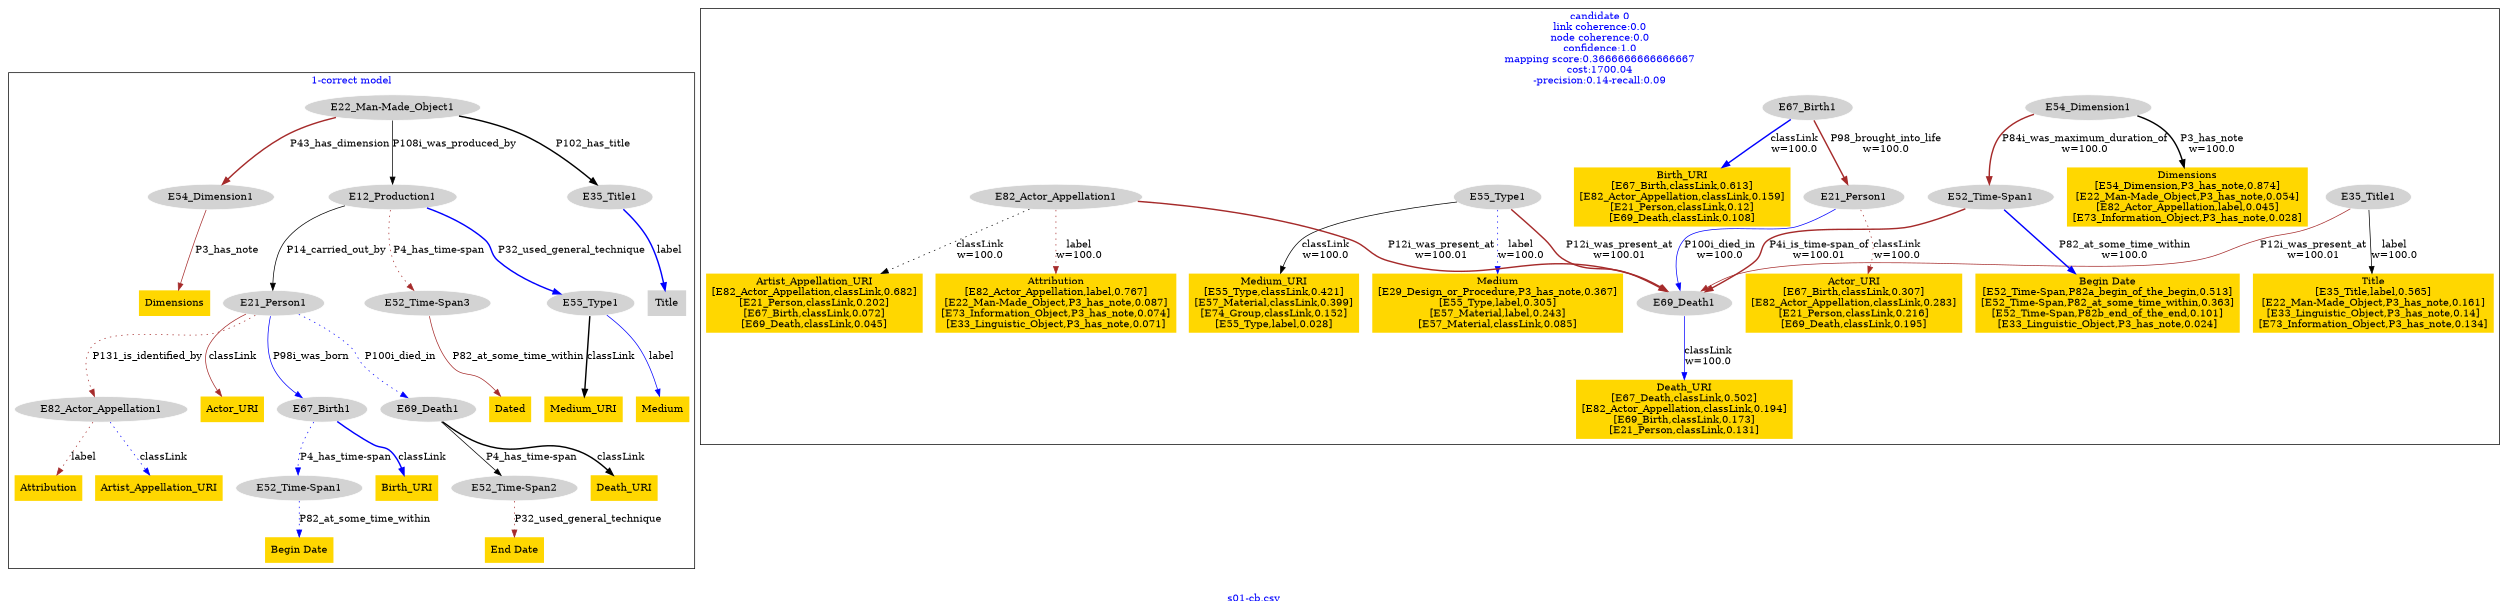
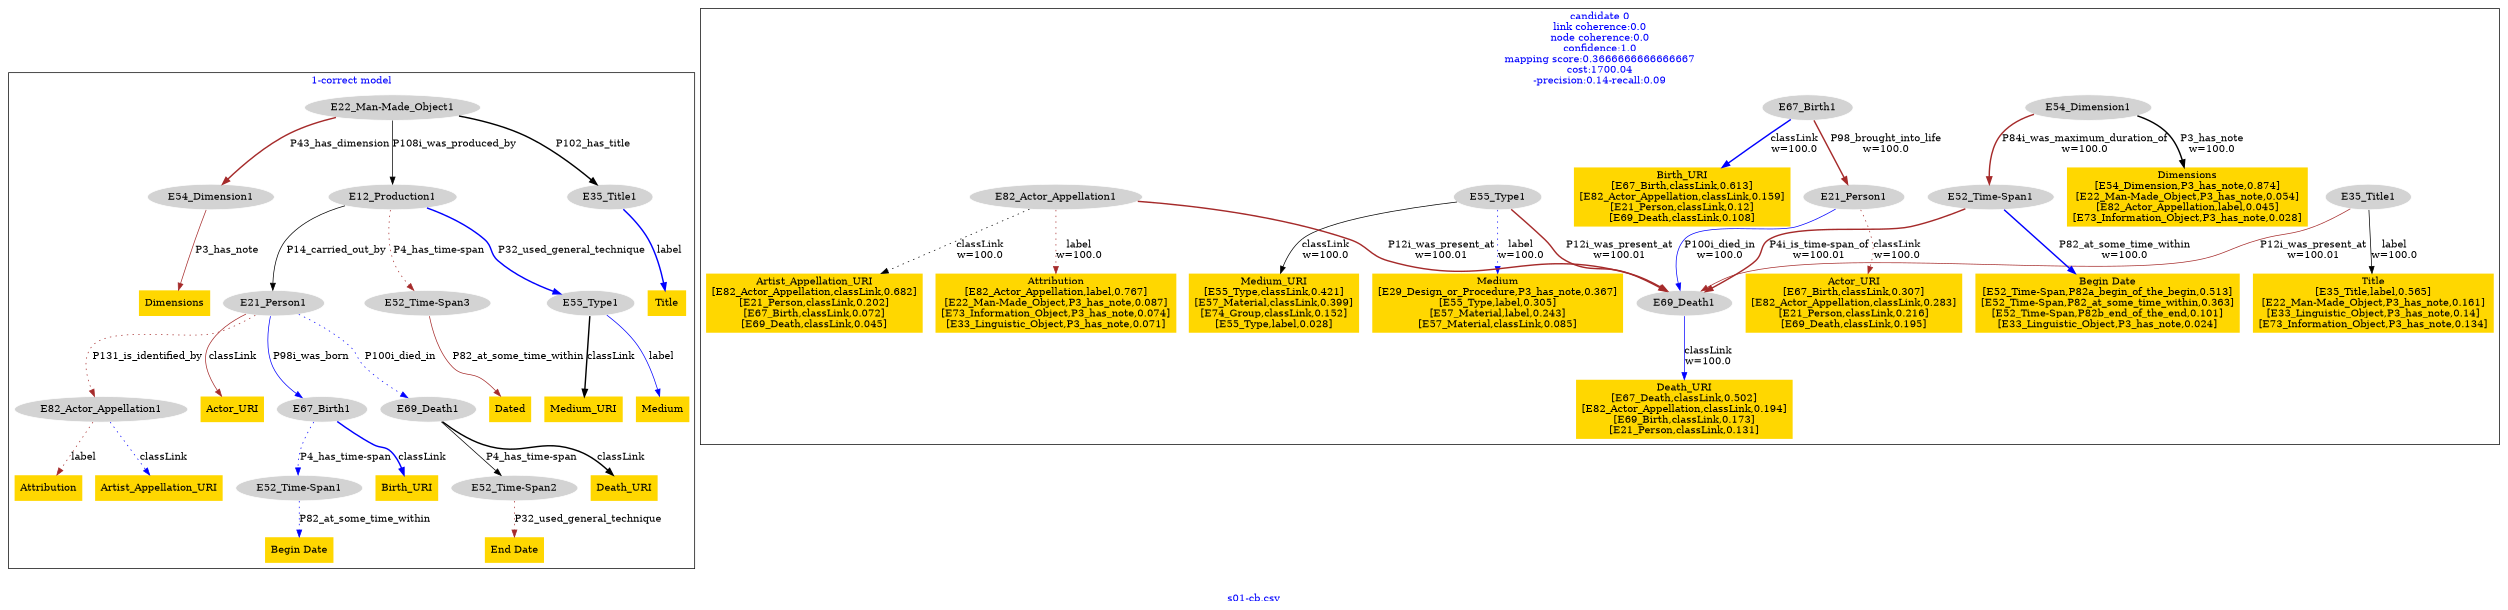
(667, 303) -> (667, 303)
